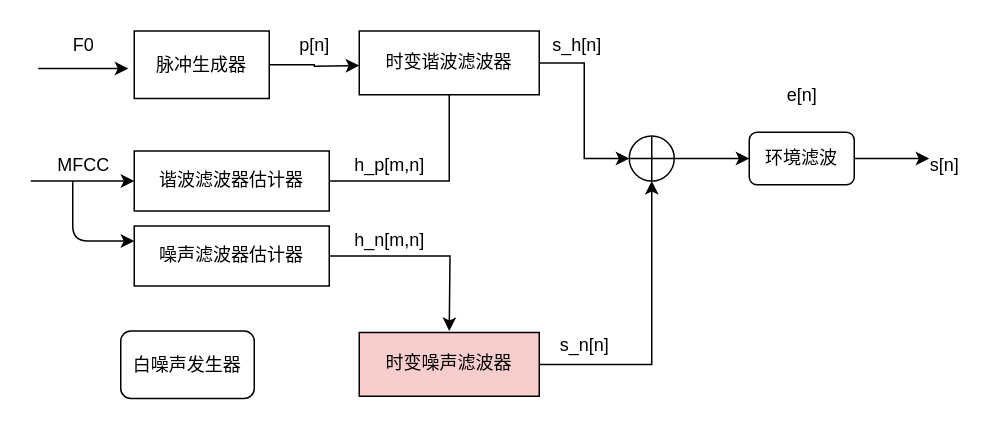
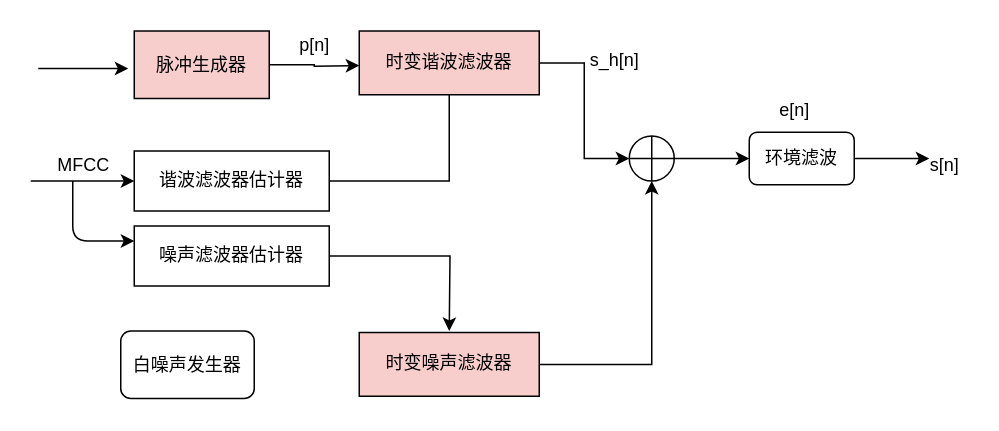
(83, 46) -> none
(577, 46) -> (614, 61)
(449, 63) -> (449, 63)
(202, 65) -> (202, 65)
(802, 95) -> (794, 110)
(389, 166) -> none
(389, 241) -> none
(584, 346) -> none
